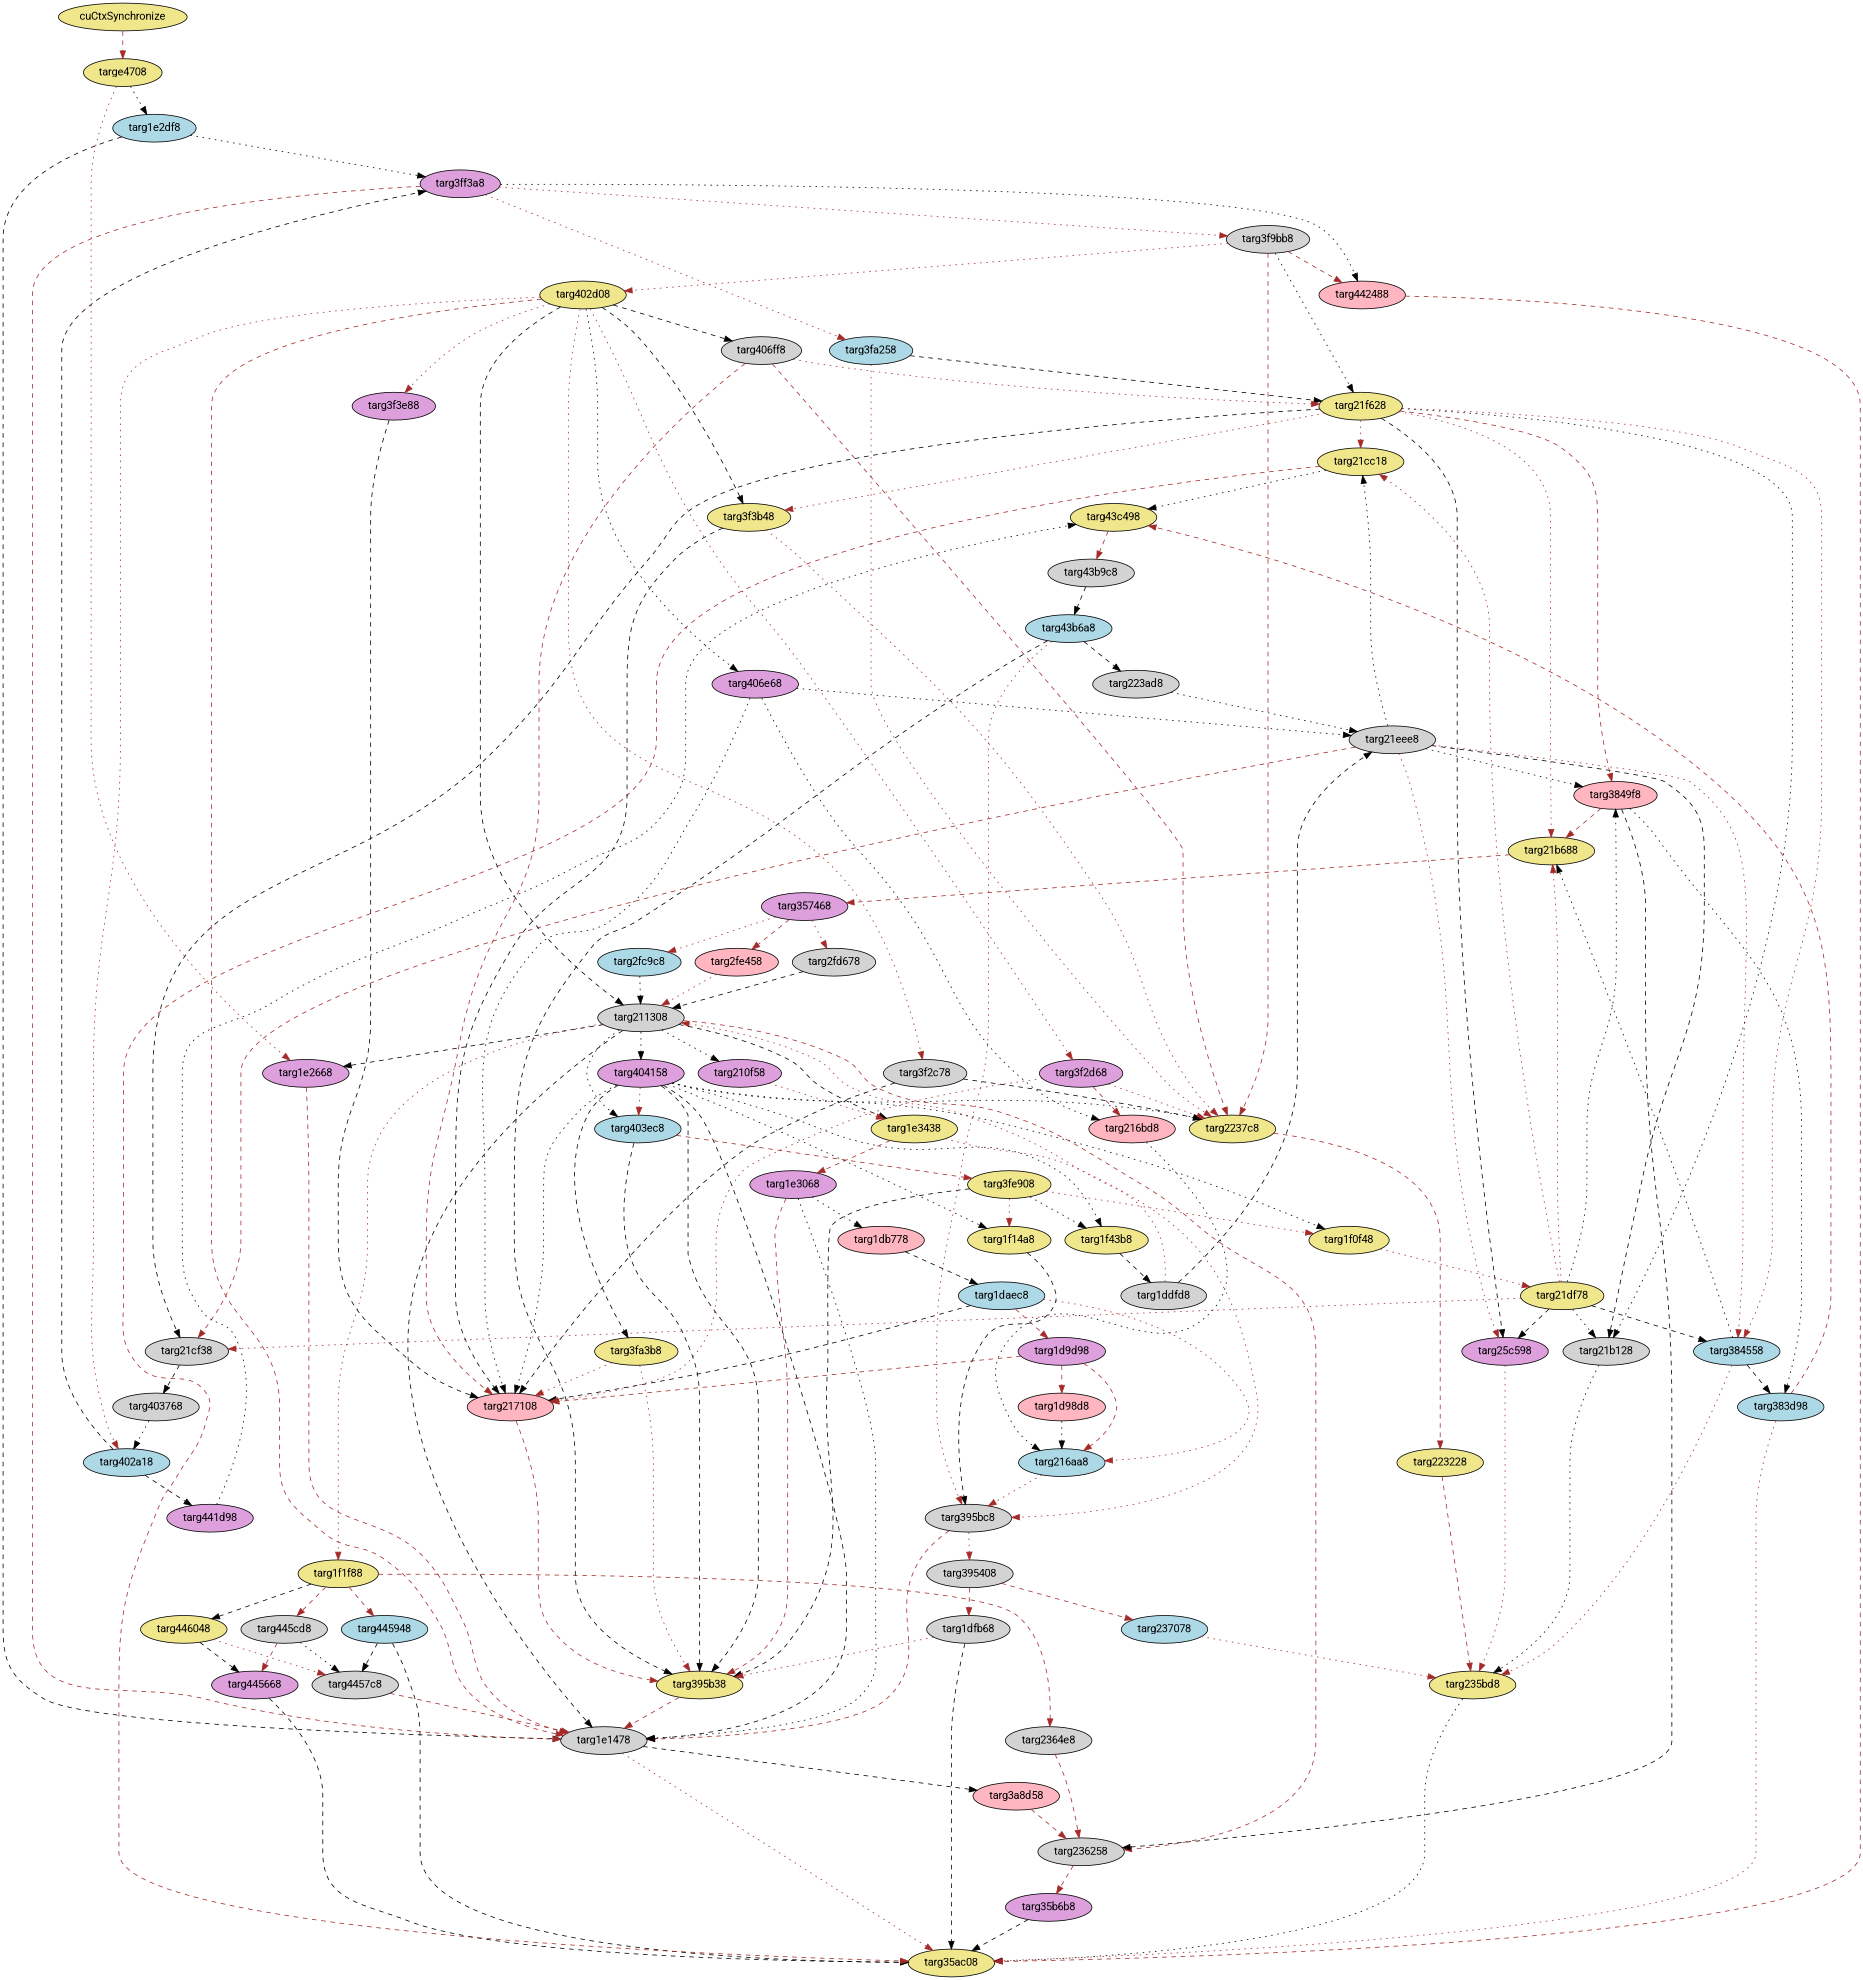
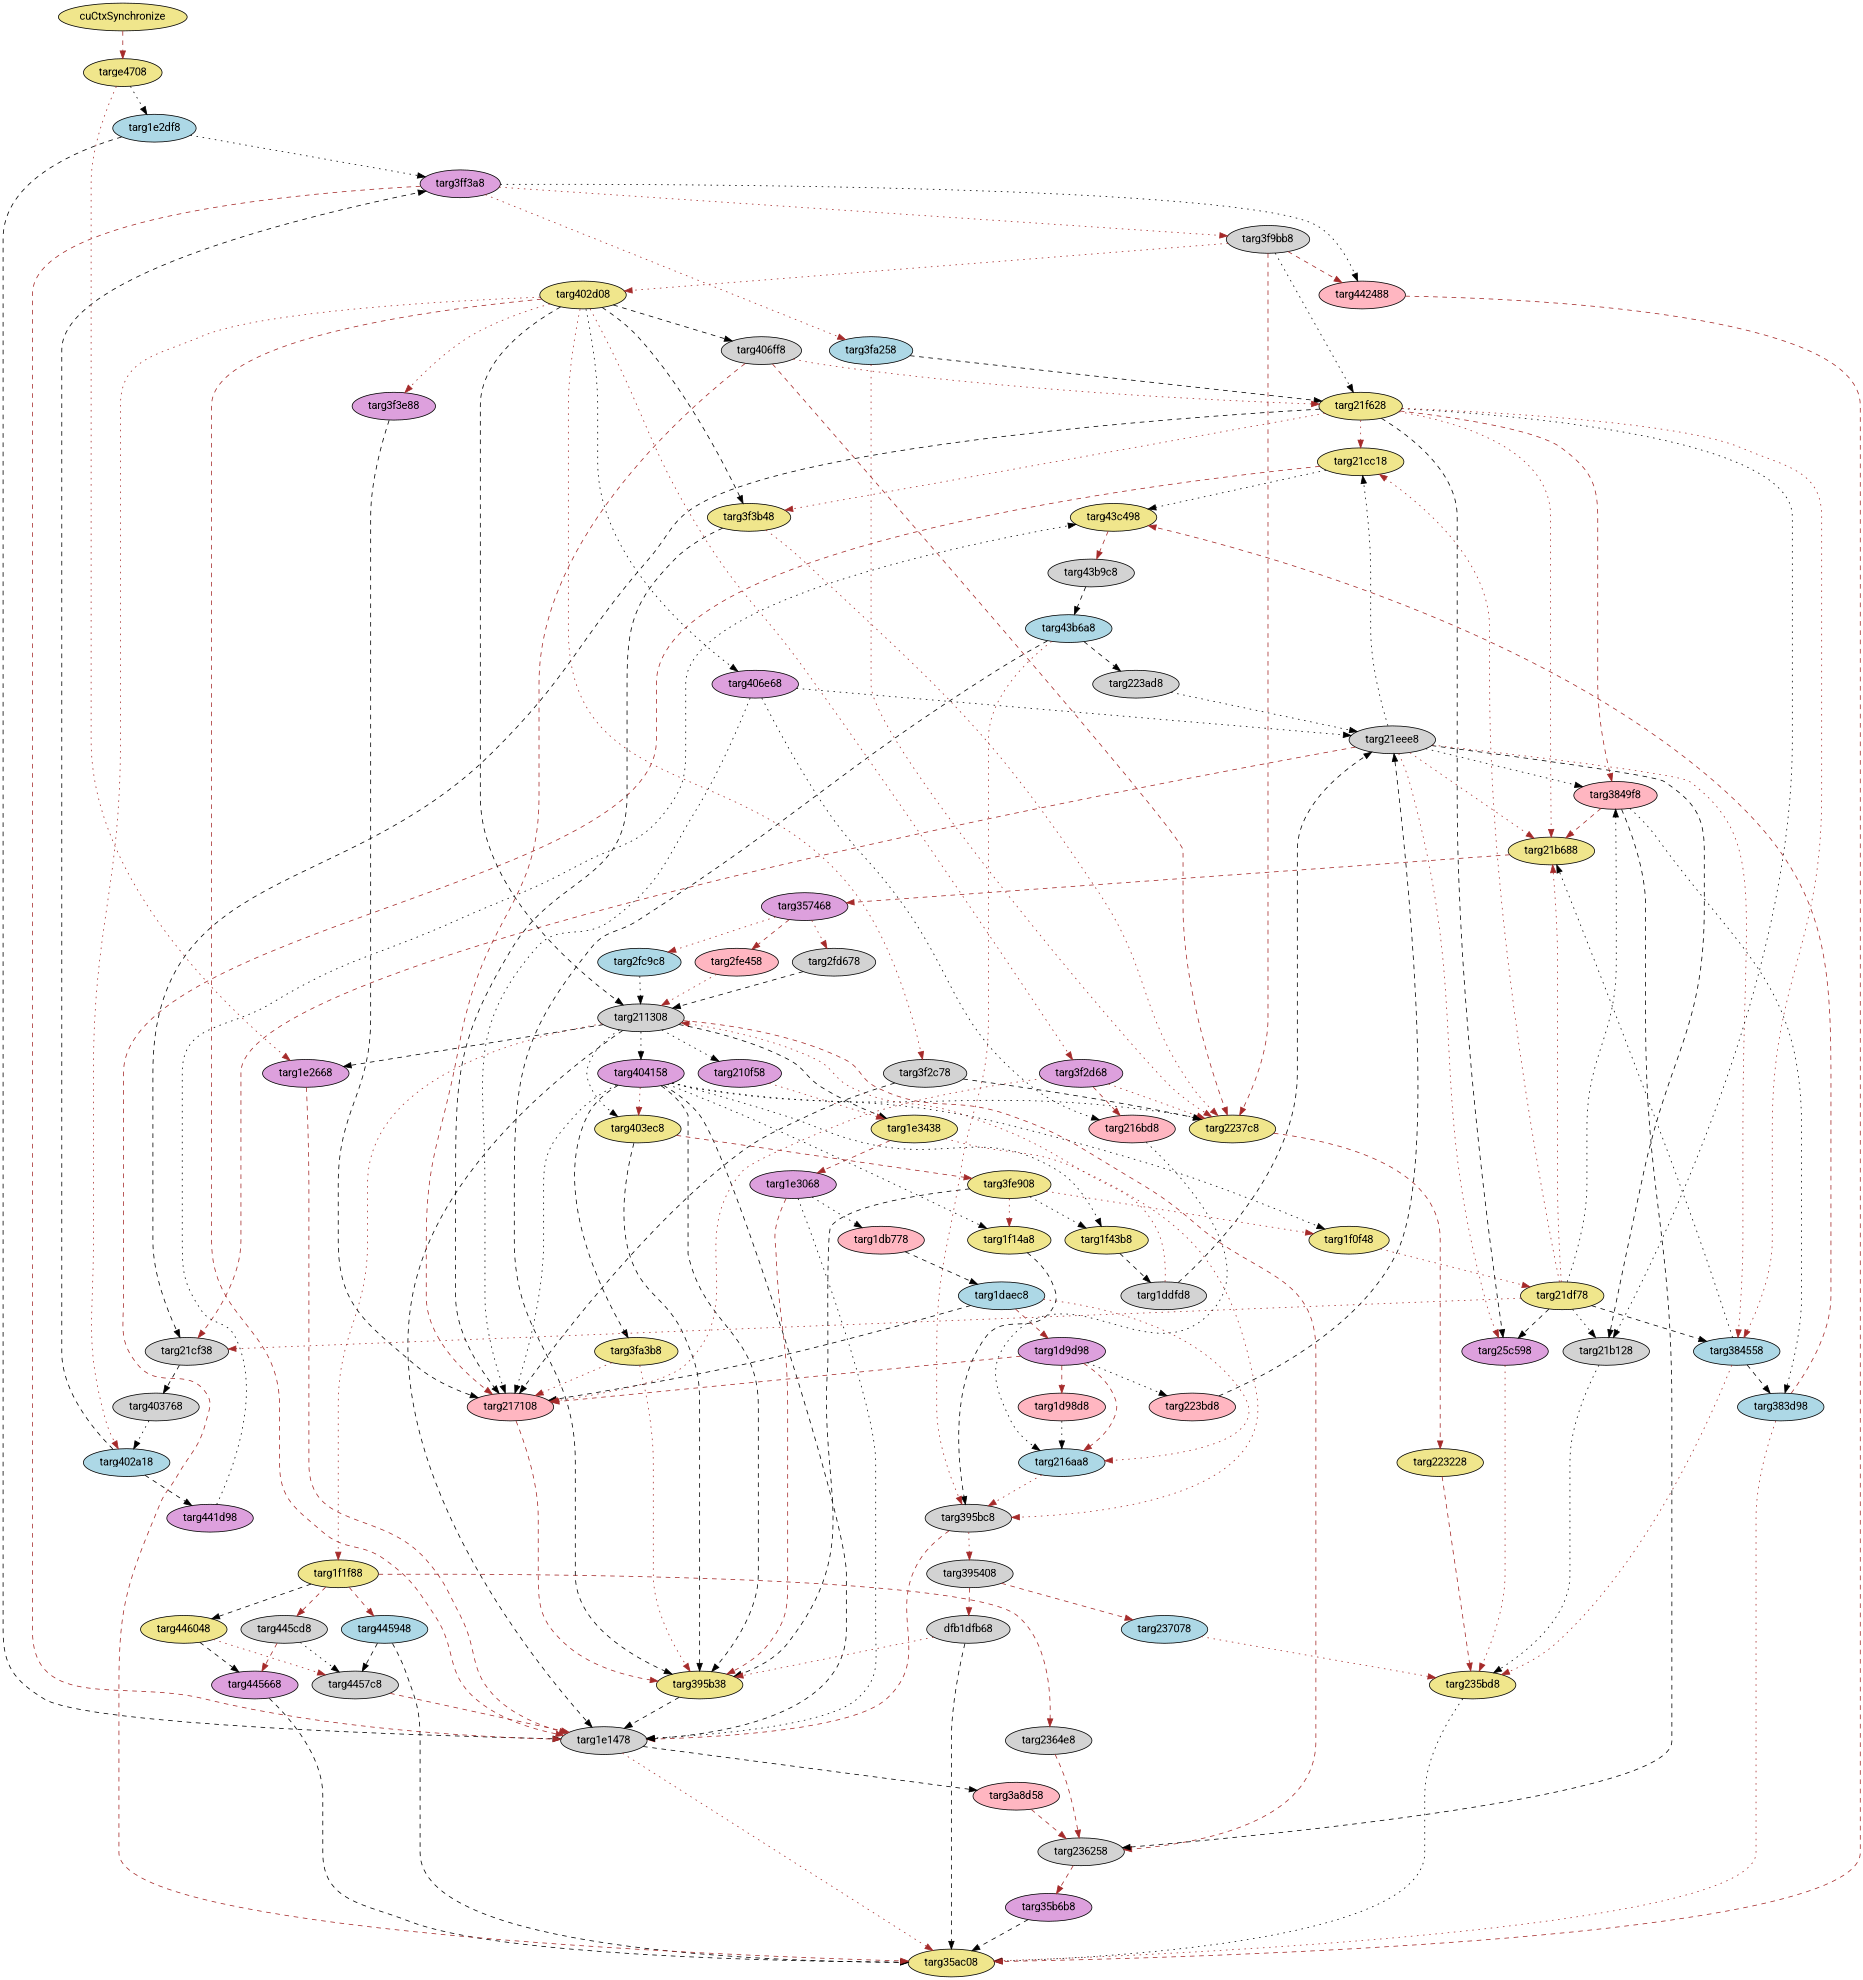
none -> (1469, 793)
(638, 1129) -> (638, 1129)
none -> (1192, 1407)
(968, 1629) -> (968, 1629)
(655, 1711) -> (655, 1711)
